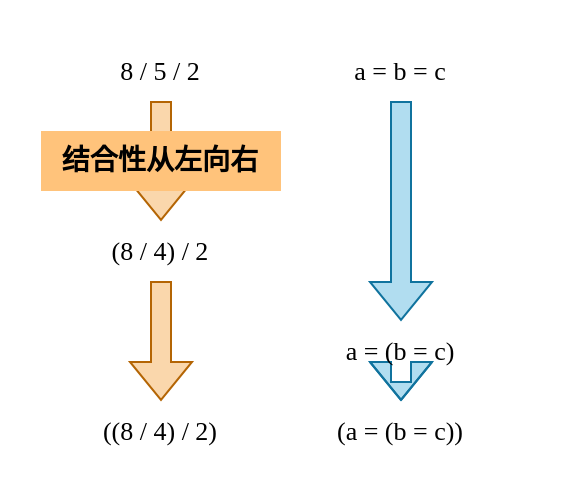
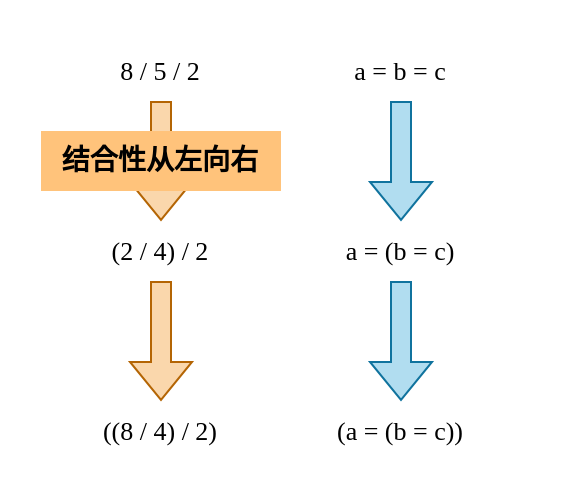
(161, 251) -> (161, 251)
(401, 351) -> (401, 251)
